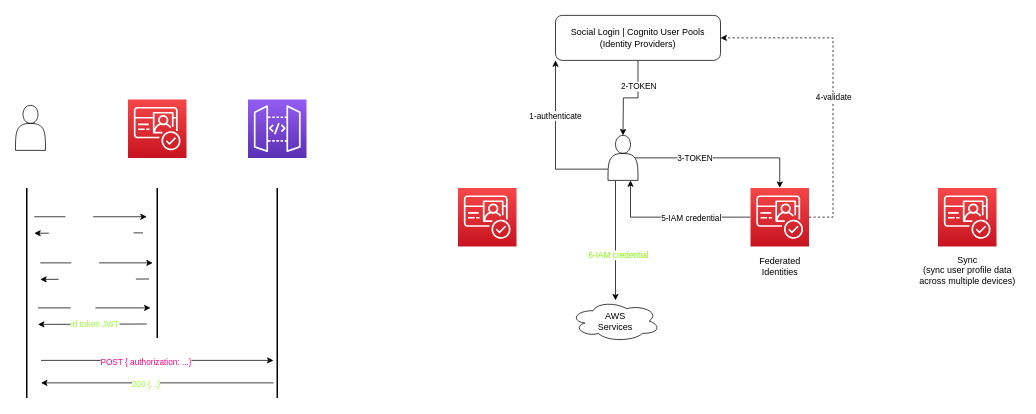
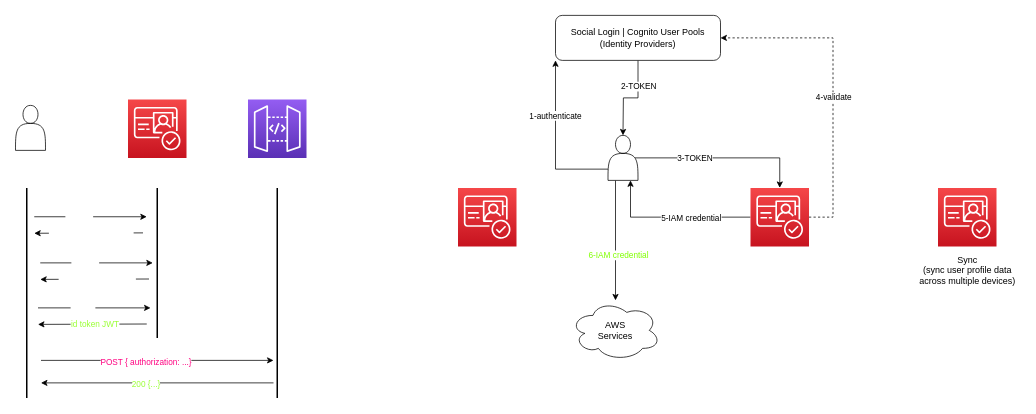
(780, 267) -> none
(615, 321) -> (615, 330)
